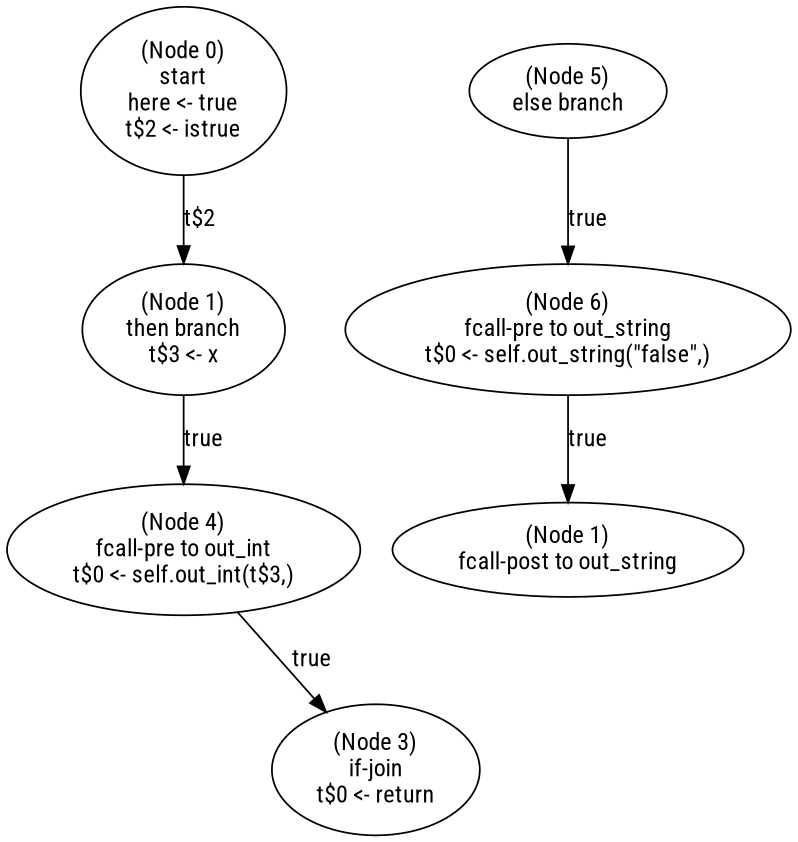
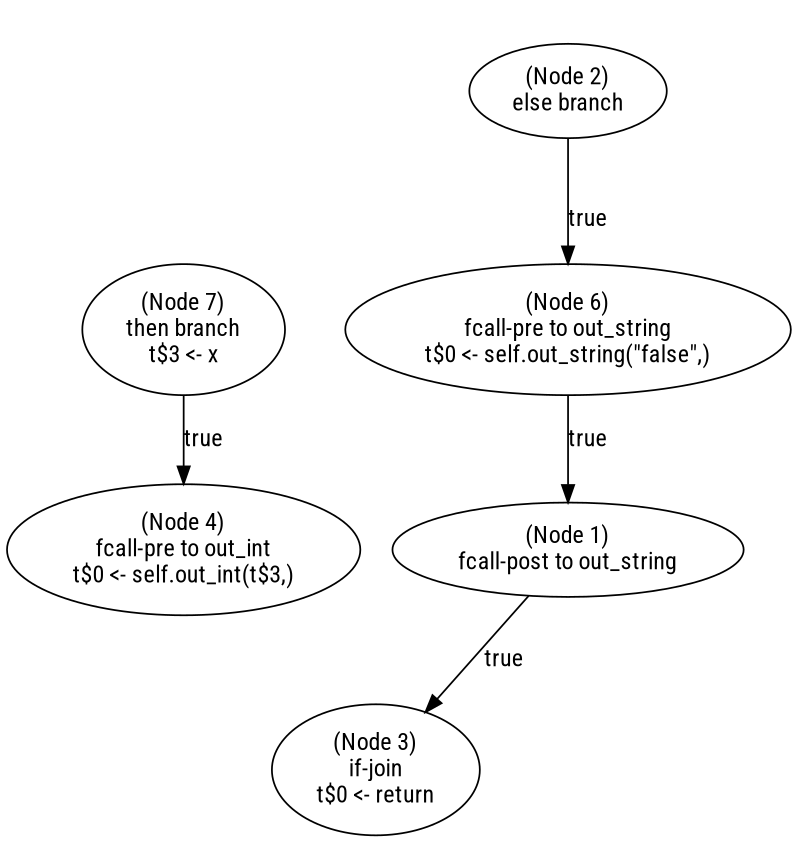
(184, 91) -> none
(568, 91) -> (568, 91)
(184, 330) -> (184, 330)
(276, 656) -> (483, 647)
